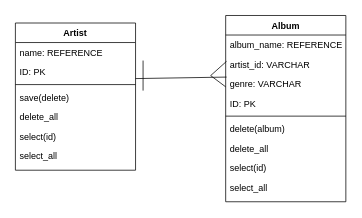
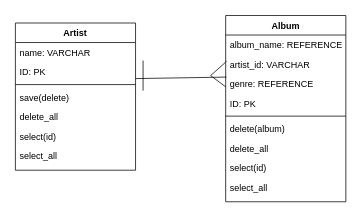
(55, 53) -> (50, 53)
(262, 84) -> (267, 84)
